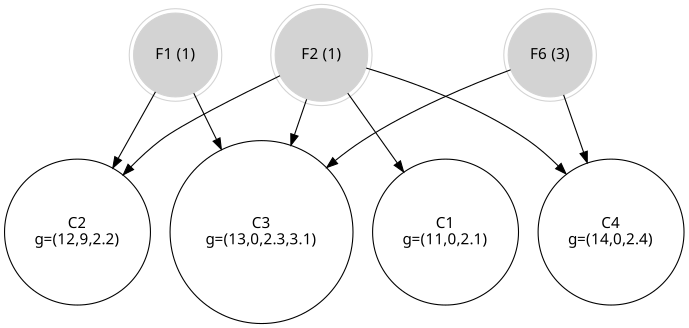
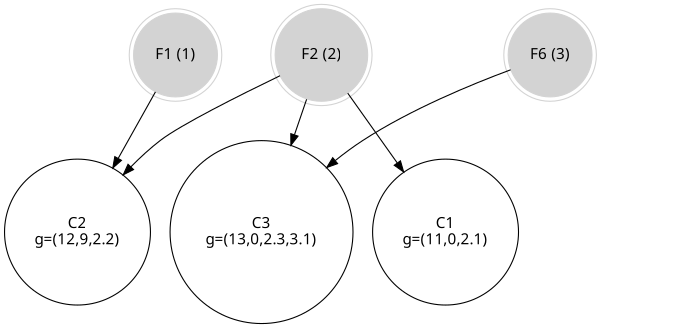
(321, 55) -> (321, 55)
(207, 121) -> none
(611, 232) -> none
